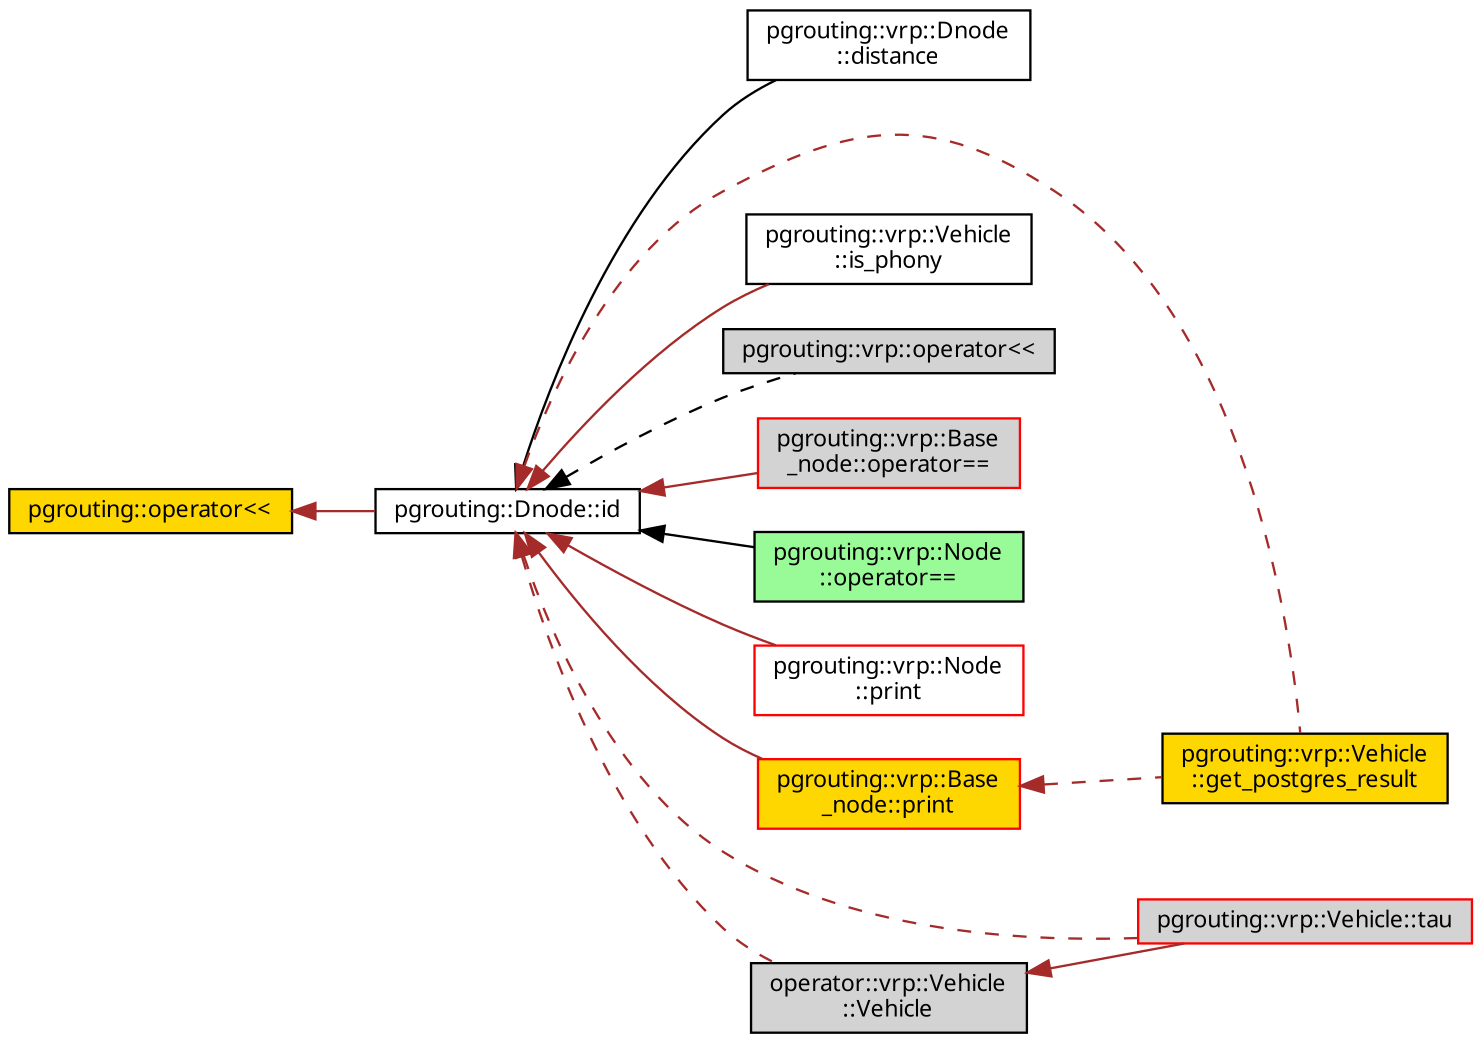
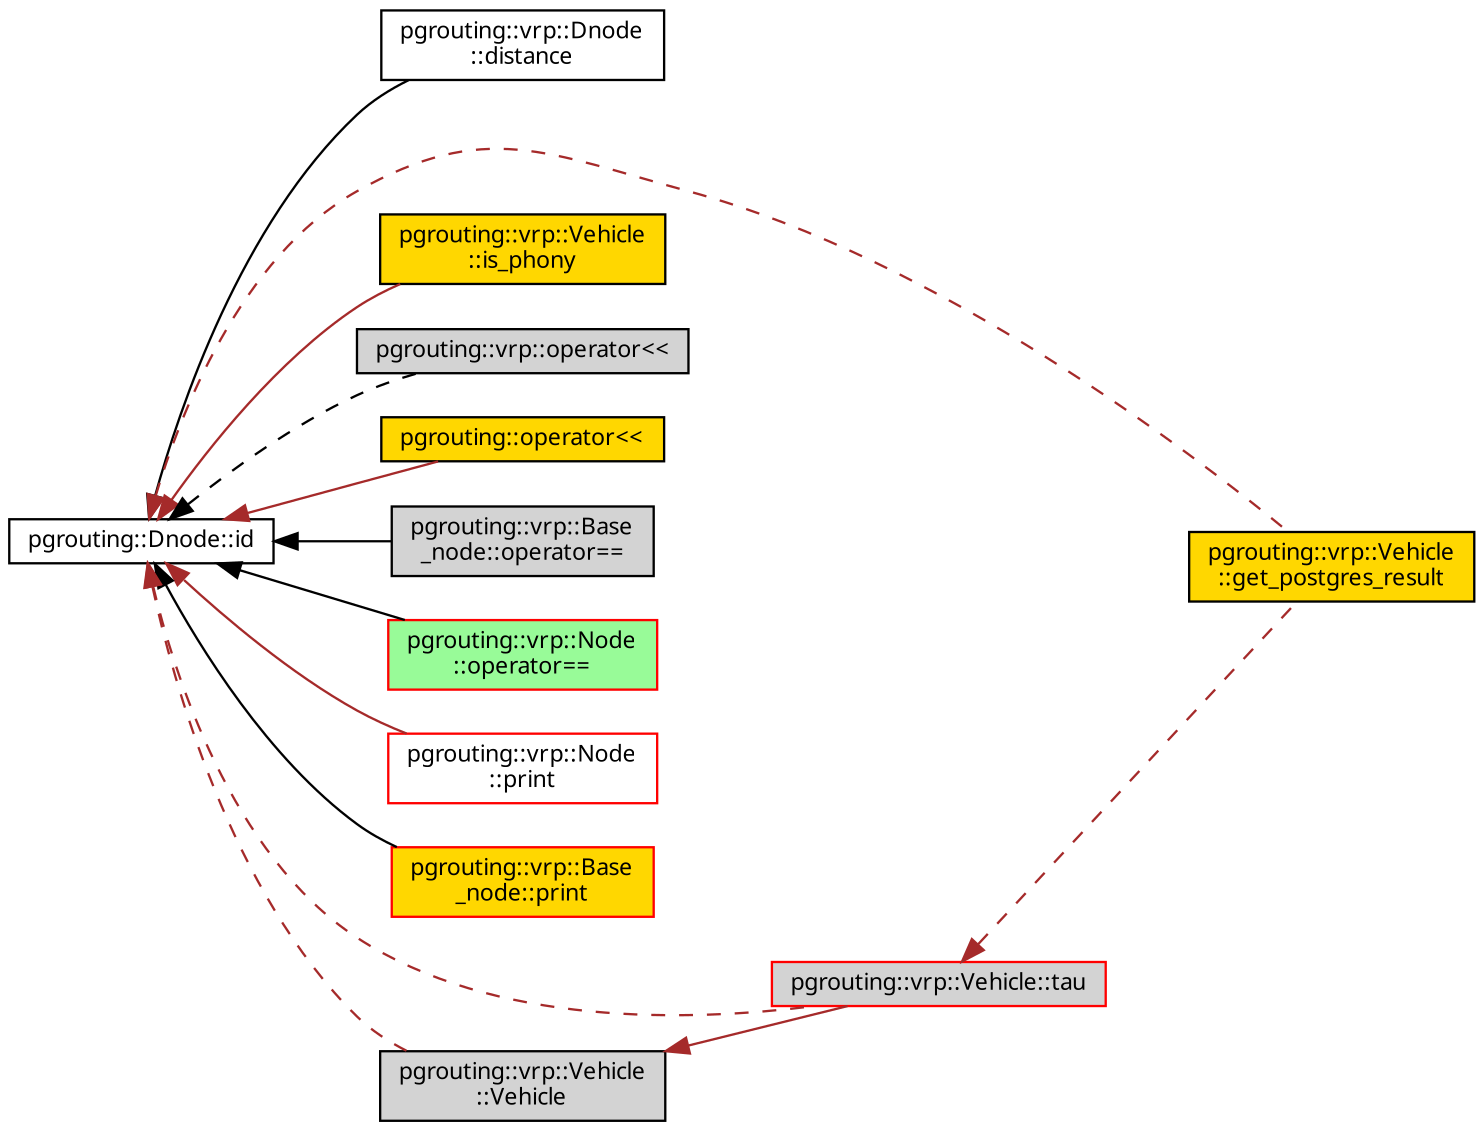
(889, 249) -> (523, 249)
(889, 453) -> (523, 541)
(711, 480) -> (345, 541)
(345, 511) -> (343, 487)
(889, 567) -> (523, 655)
(639, 669) -> (264, 732)
(1103, 781) -> (1138, 773)
(889, 998) -> (523, 1086)
